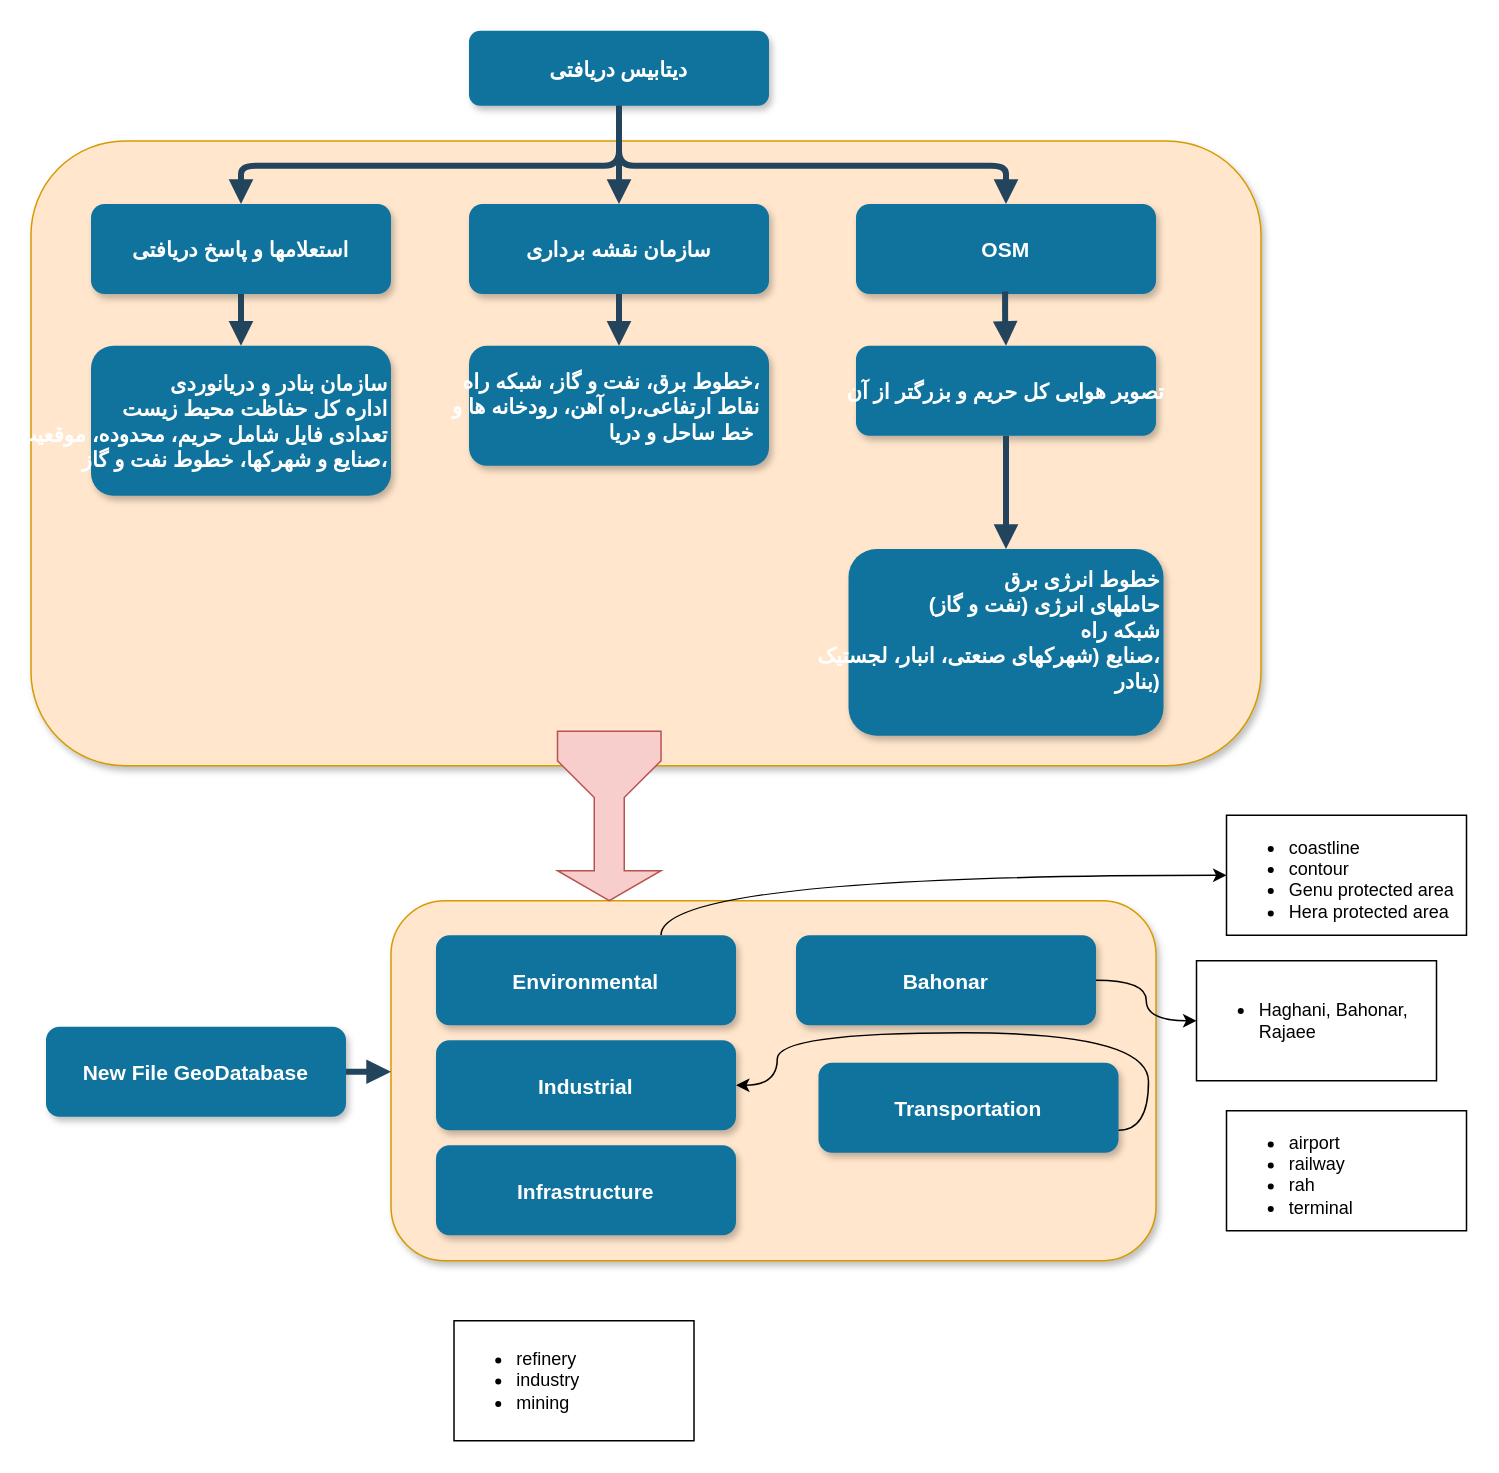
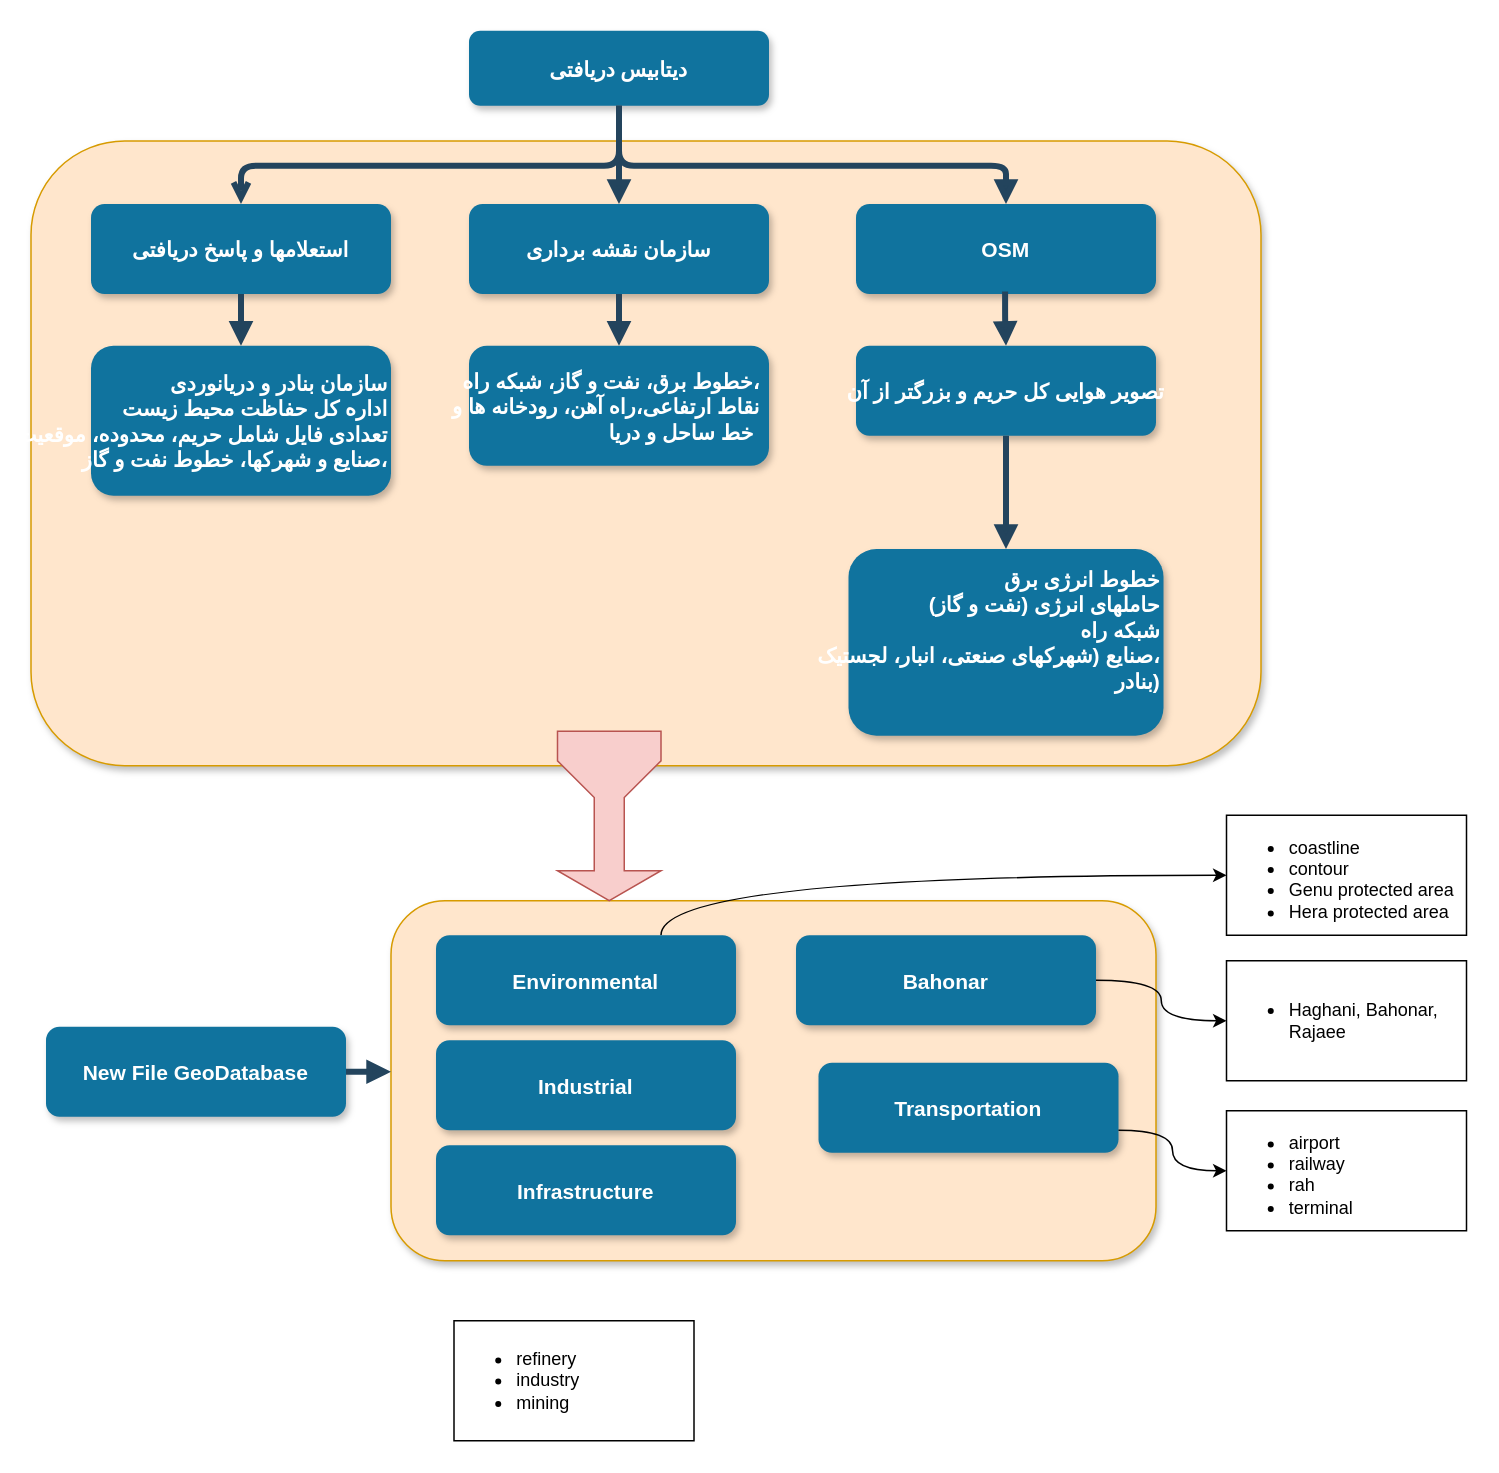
(242, 170) -> (243, 170)
(1316, 1021) -> (1346, 1021)
(975, 1033) -> (1171, 1146)
